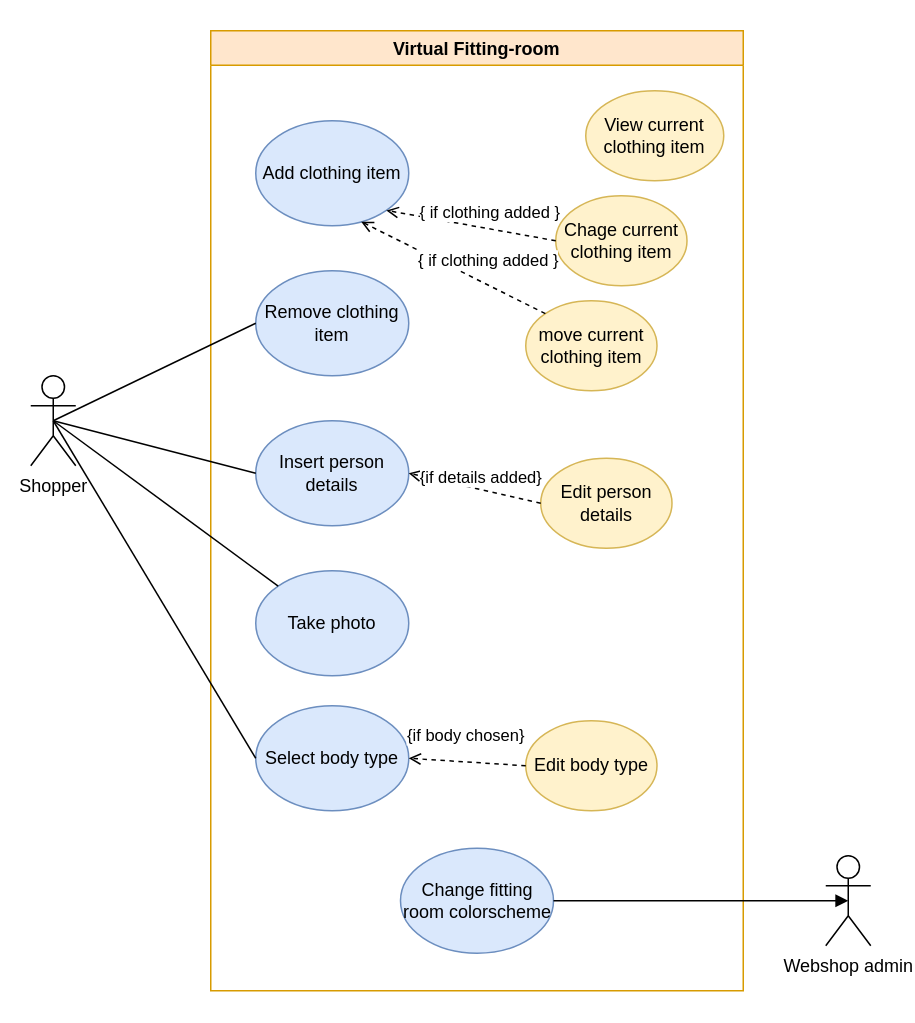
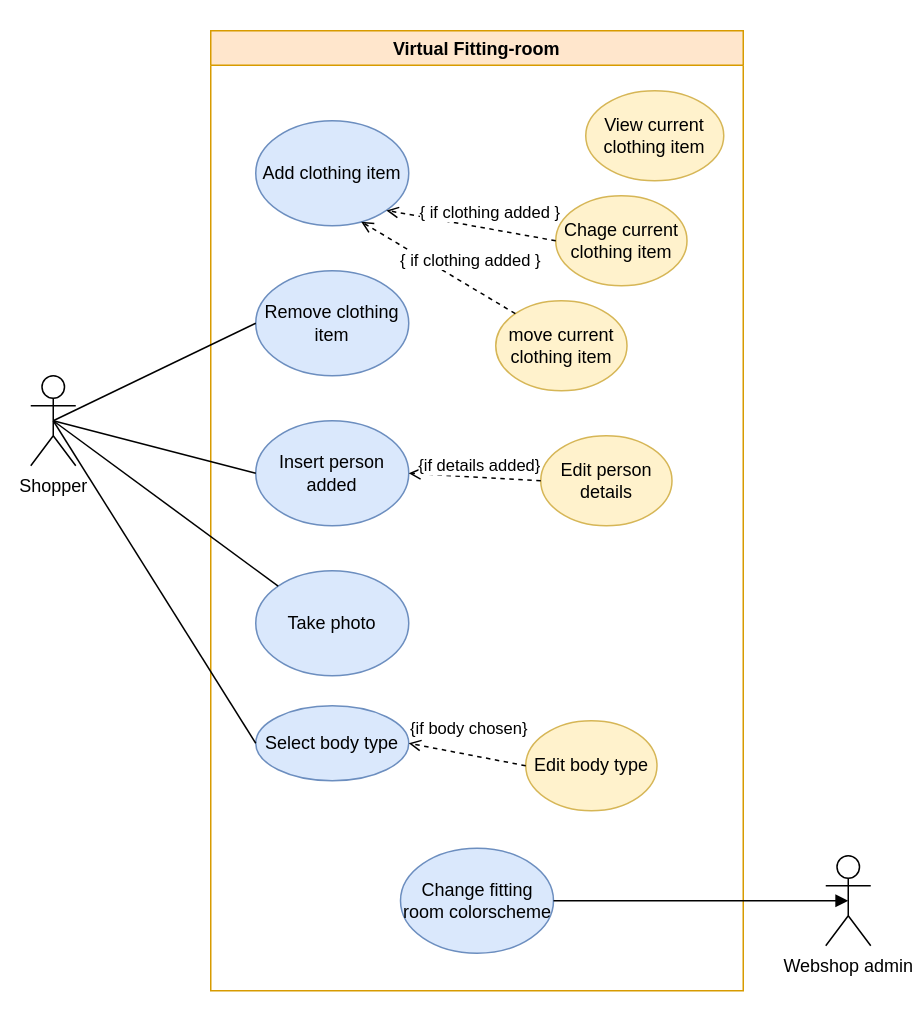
(591, 346) -> (561, 346)
(332, 473) -> (332, 473)
(606, 503) -> (606, 481)
(332, 758) -> (332, 743)
